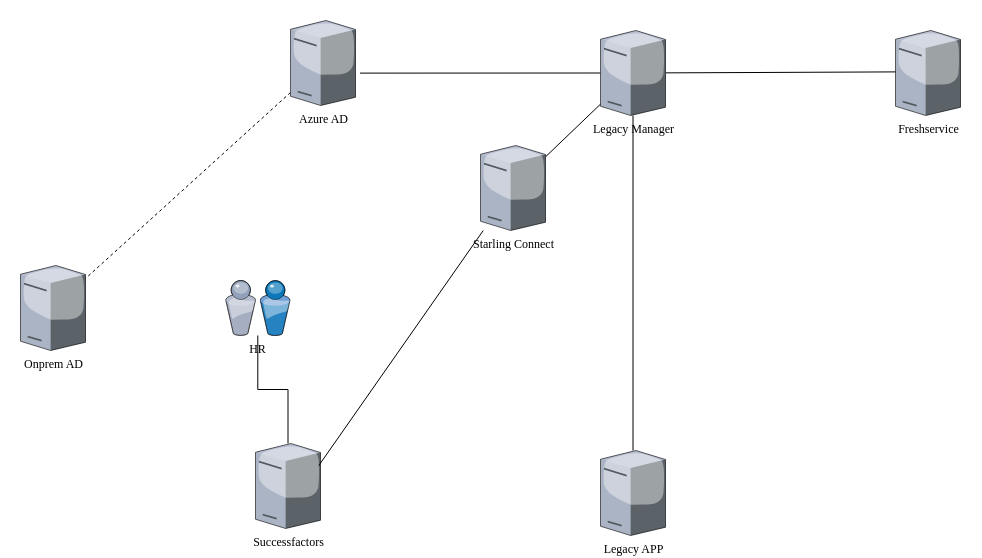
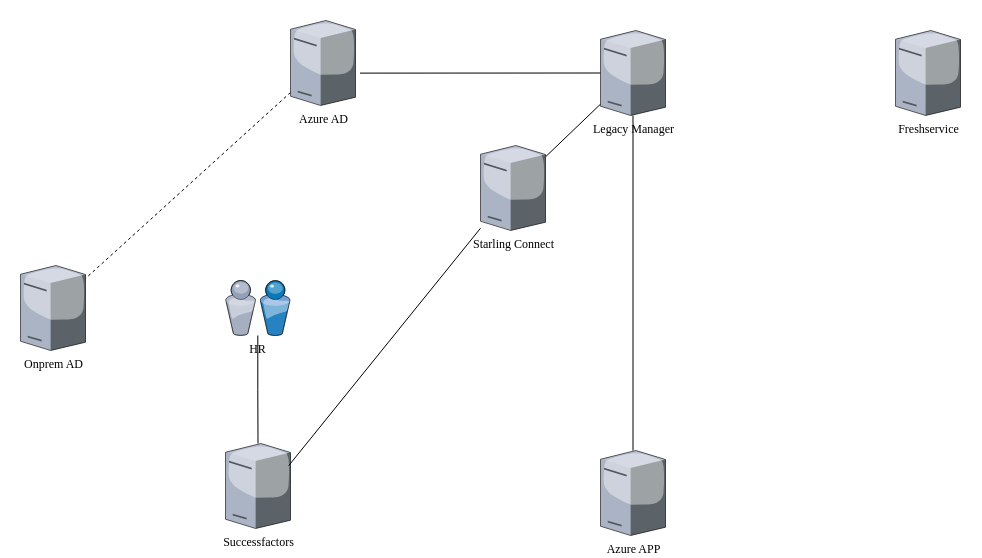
(780, 72) -> none
(288, 486) -> (258, 486)
(634, 550) -> (634, 550)
